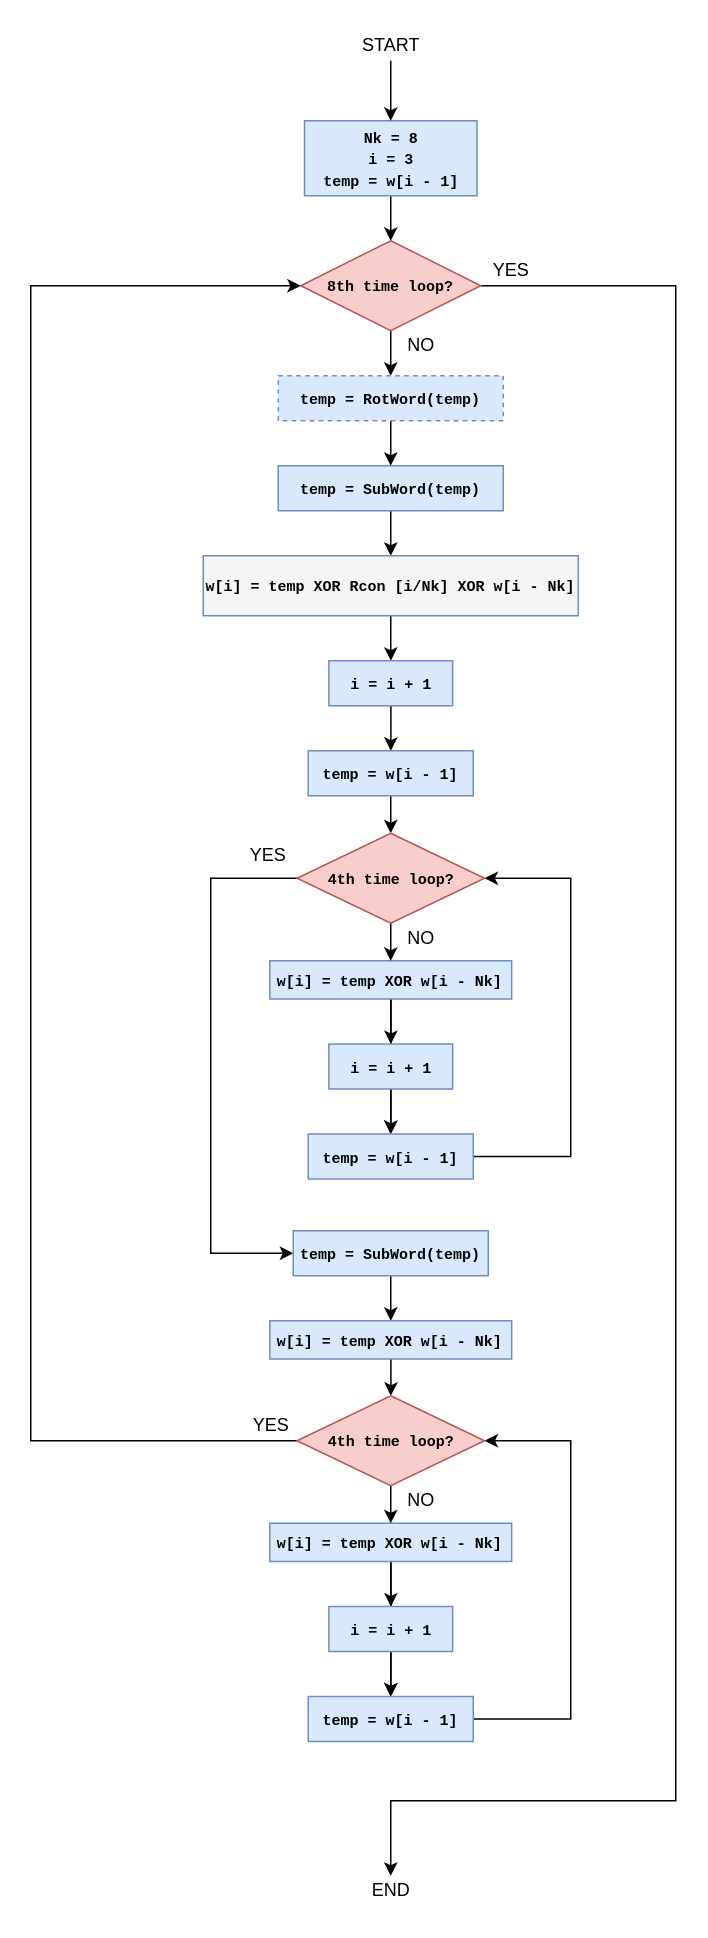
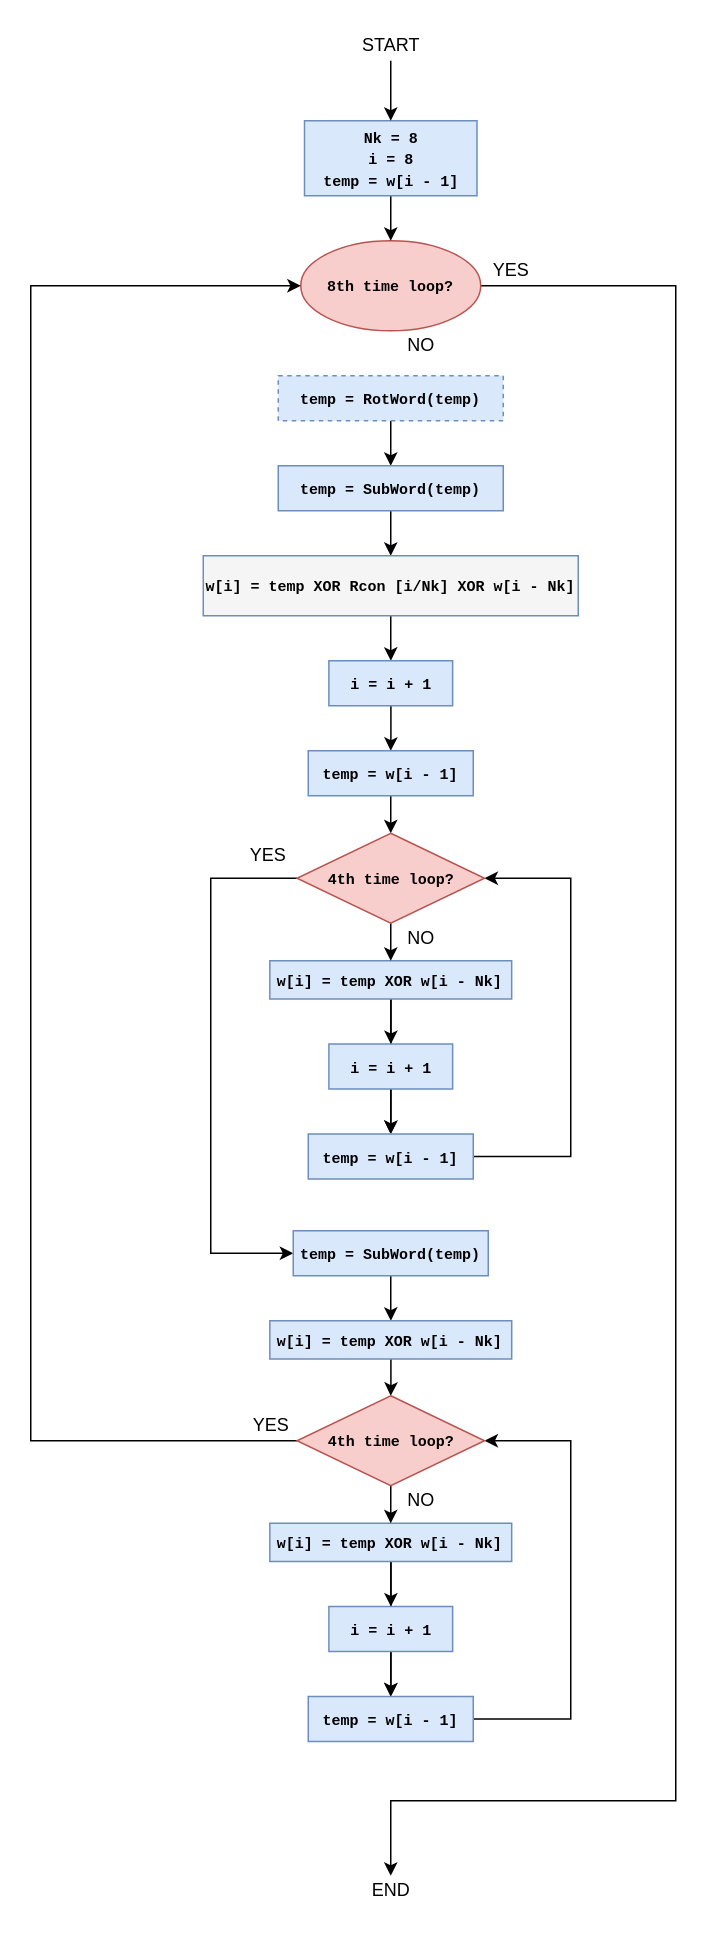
(392, 158) -> (392, 158)
(391, 286) -> (391, 286)
(391, 359) -> none
